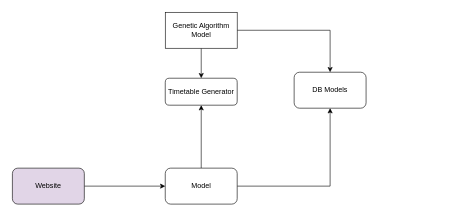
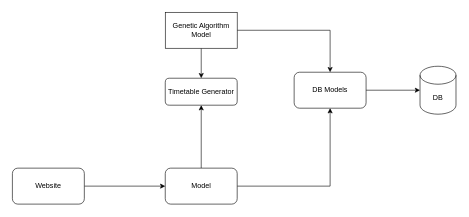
none -> (414, 90)
none -> (438, 90)
(48, 186) -> (48, 186)
